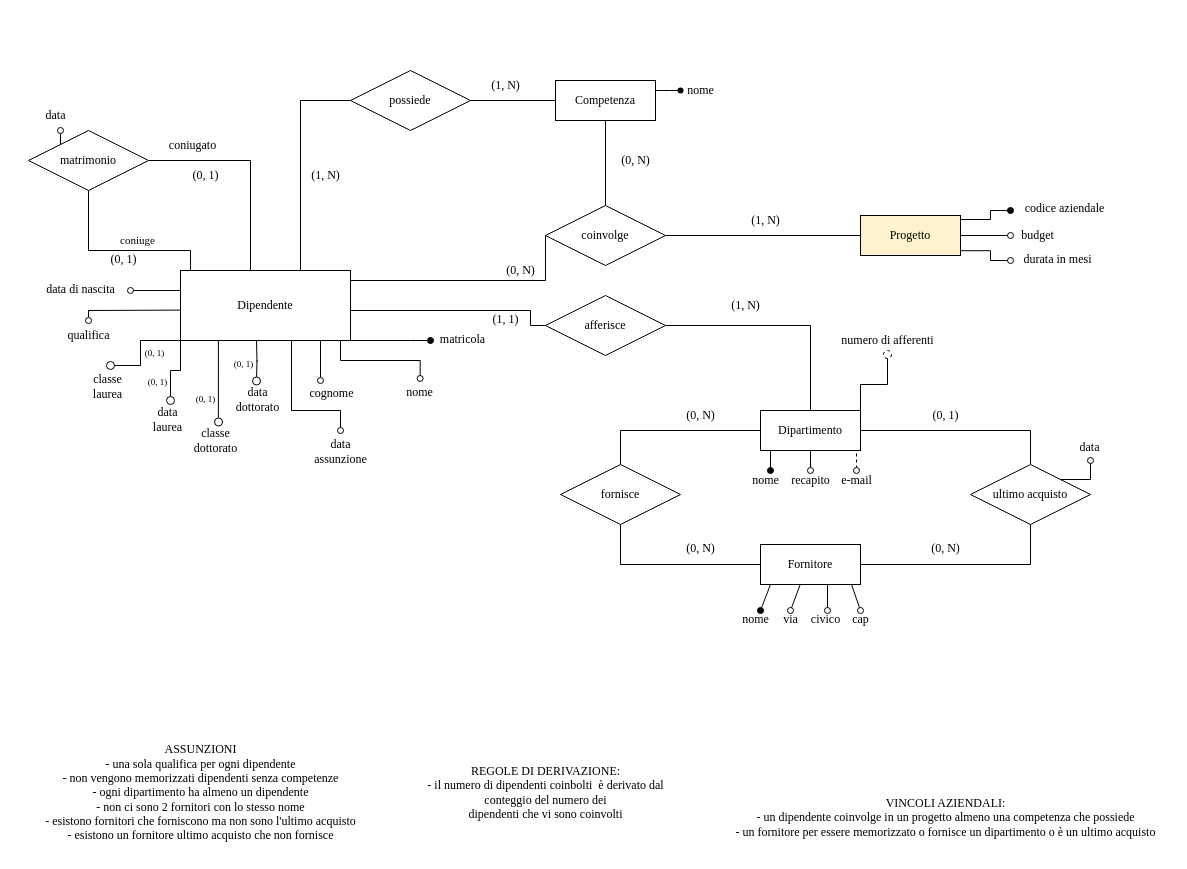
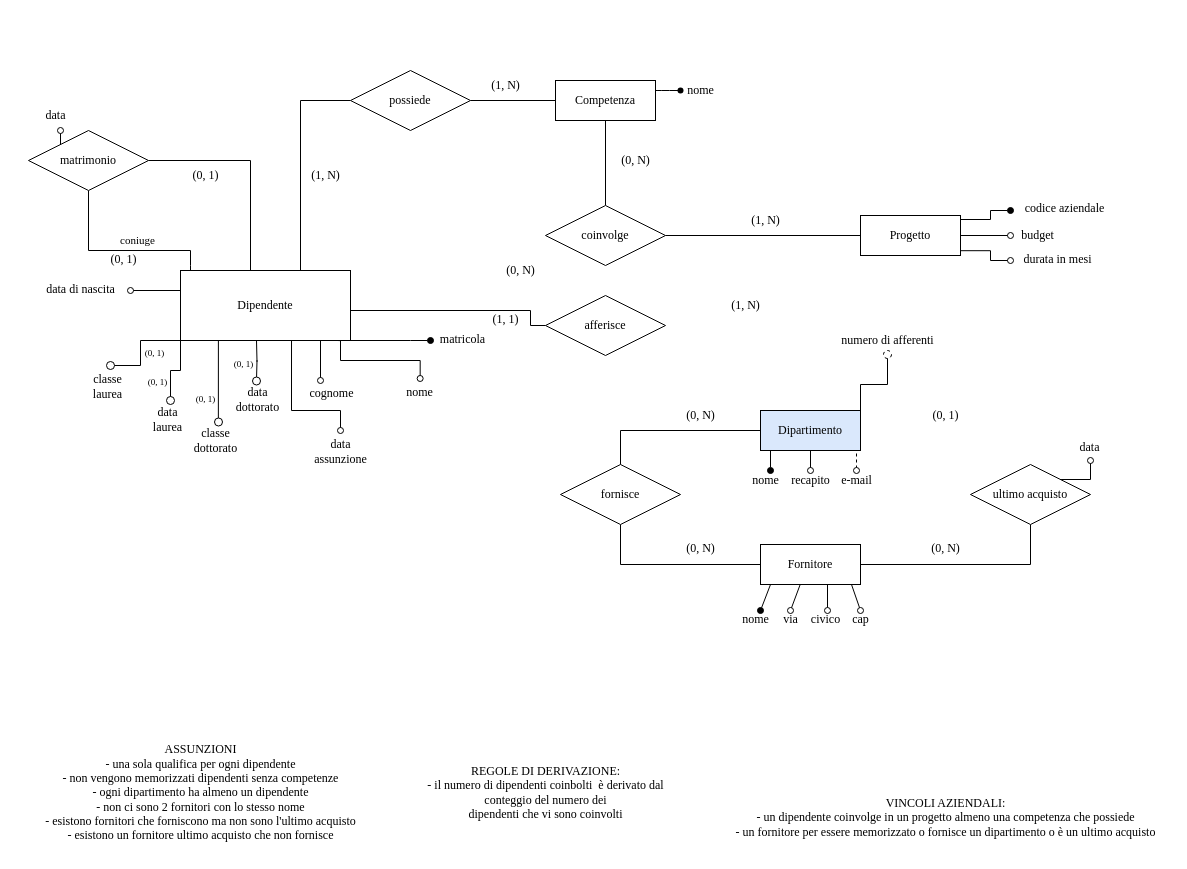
(193, 146) -> none
(911, 236) -> (911, 236)
(471, 281) -> none
(132, 310) -> none
(781, 326) -> none
(89, 336) -> none
(811, 431) -> (811, 431)
(963, 431) -> none
